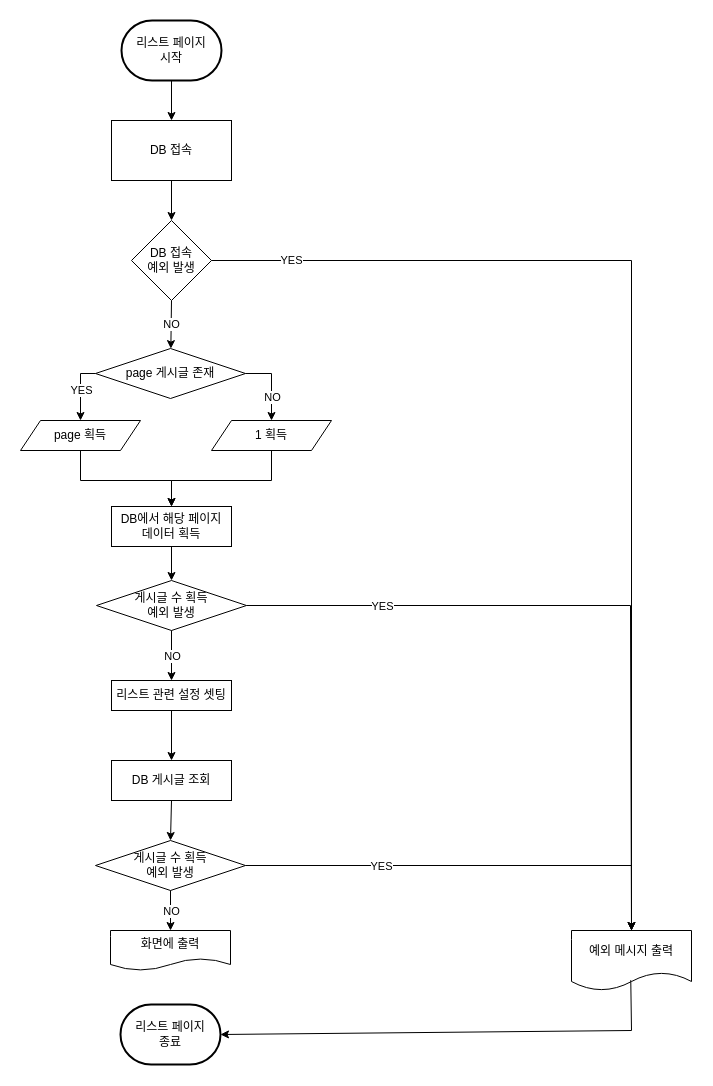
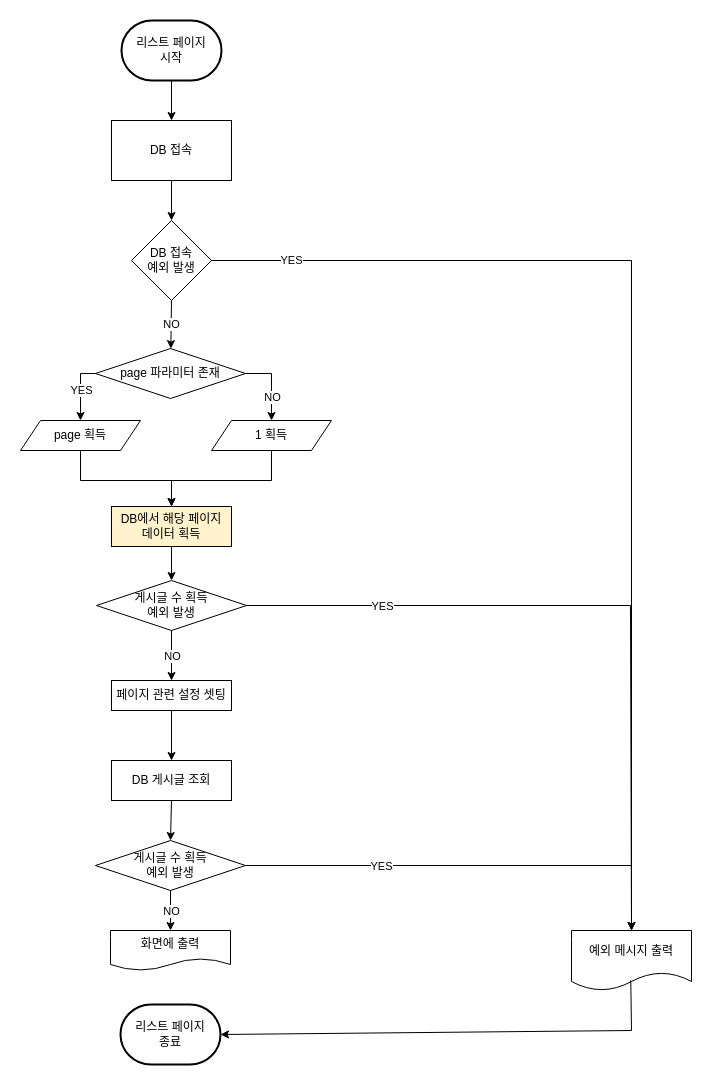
(171, 374) -> (171, 374)
(172, 527) -> (172, 527)
(172, 696) -> (172, 696)
